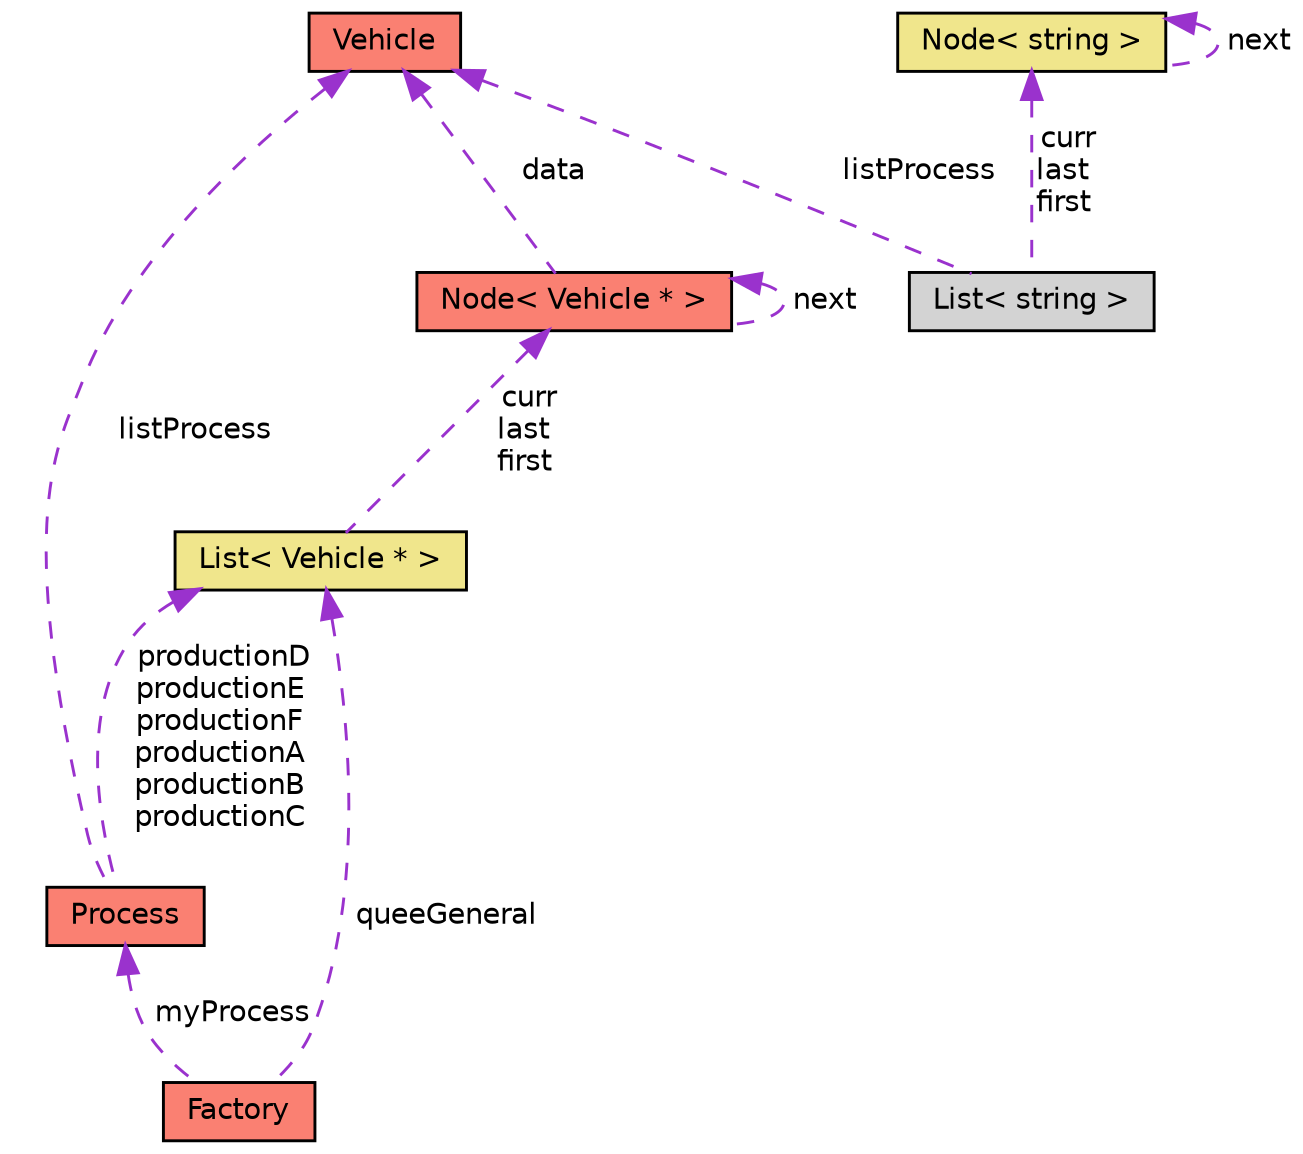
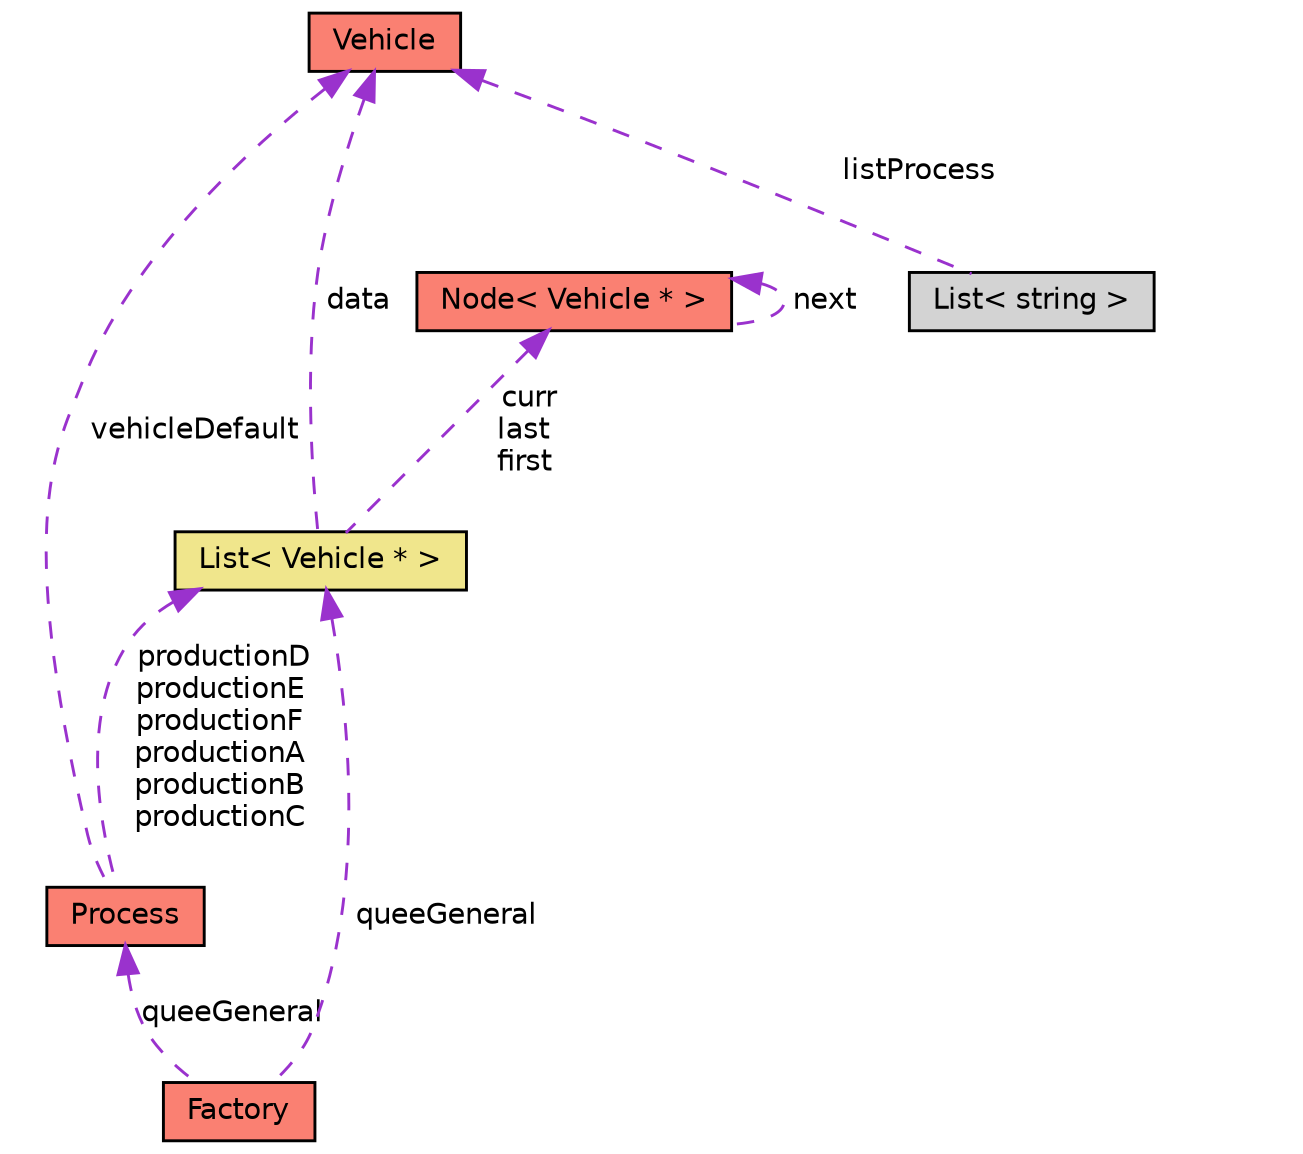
(1032, 42) -> none
(488, 184) -> (313, 313)
(191, 431) -> (191, 431)
(229, 1014) -> (229, 1014)
